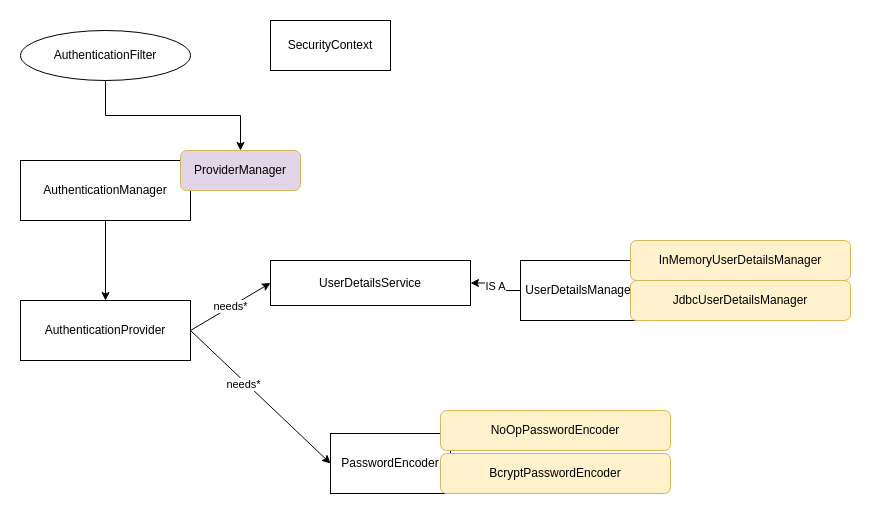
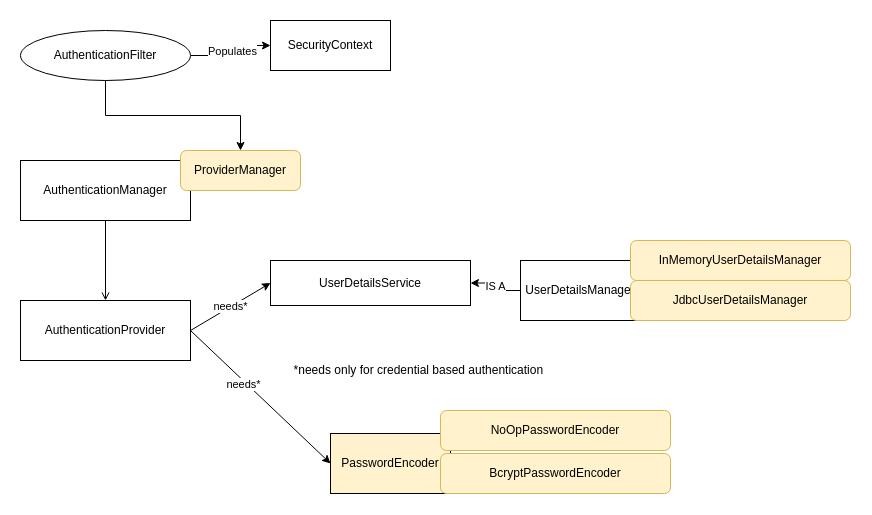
none -> (223, 56)
(241, 171) -> (241, 171)
(106, 292) -> (106, 293)
none -> (421, 371)
(391, 464) -> (391, 464)
